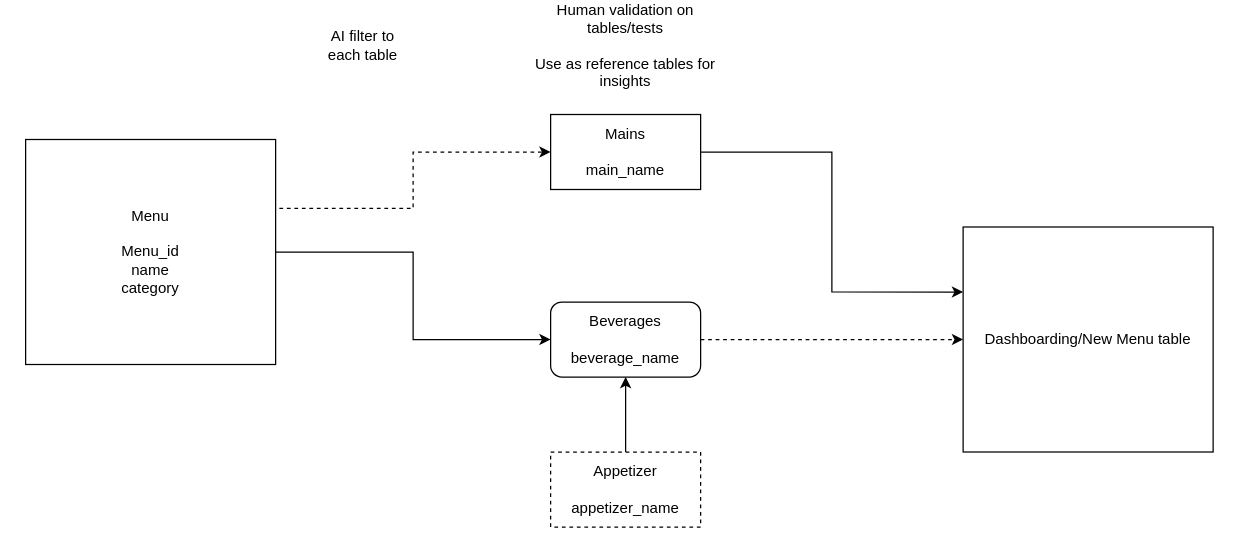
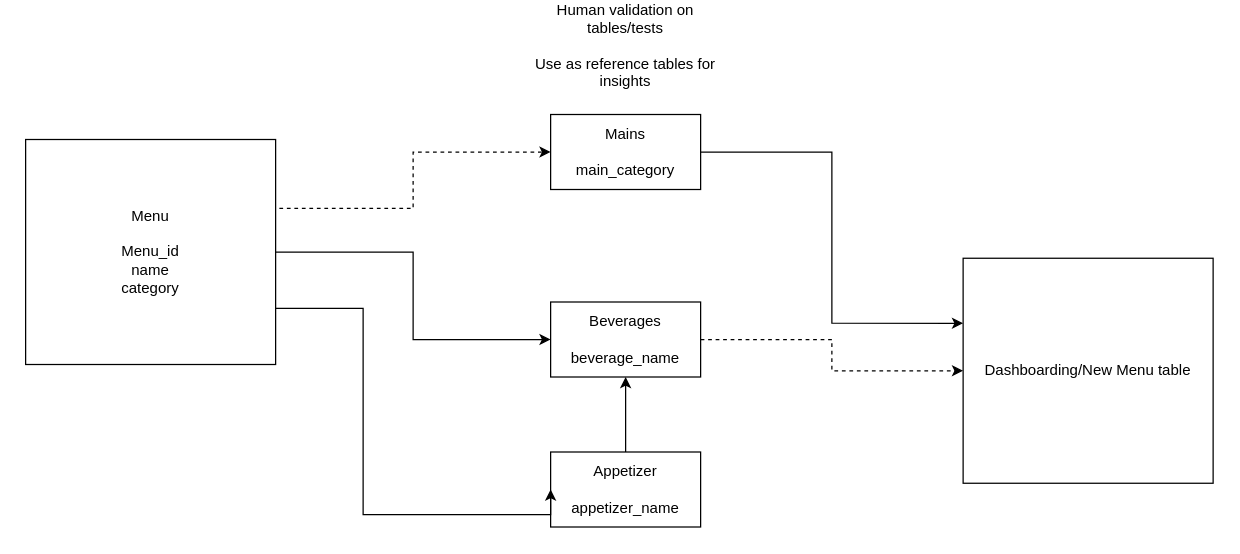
(363, 46) -> none
(626, 152) -> (626, 152)
(626, 339) -> (626, 339)
(1088, 339) -> (1088, 371)
none -> (363, 469)
(626, 489) -> (626, 489)
